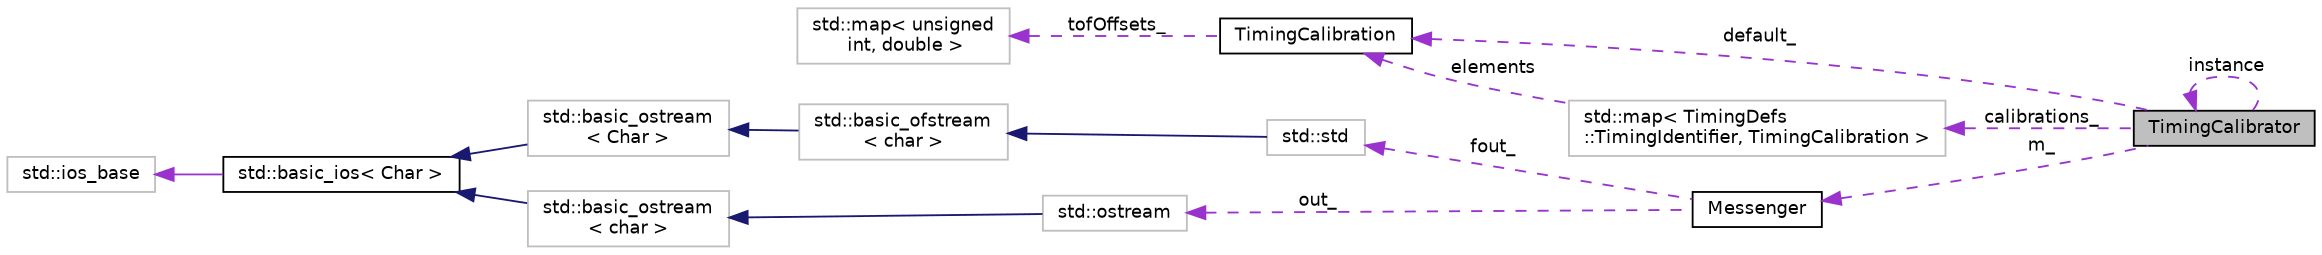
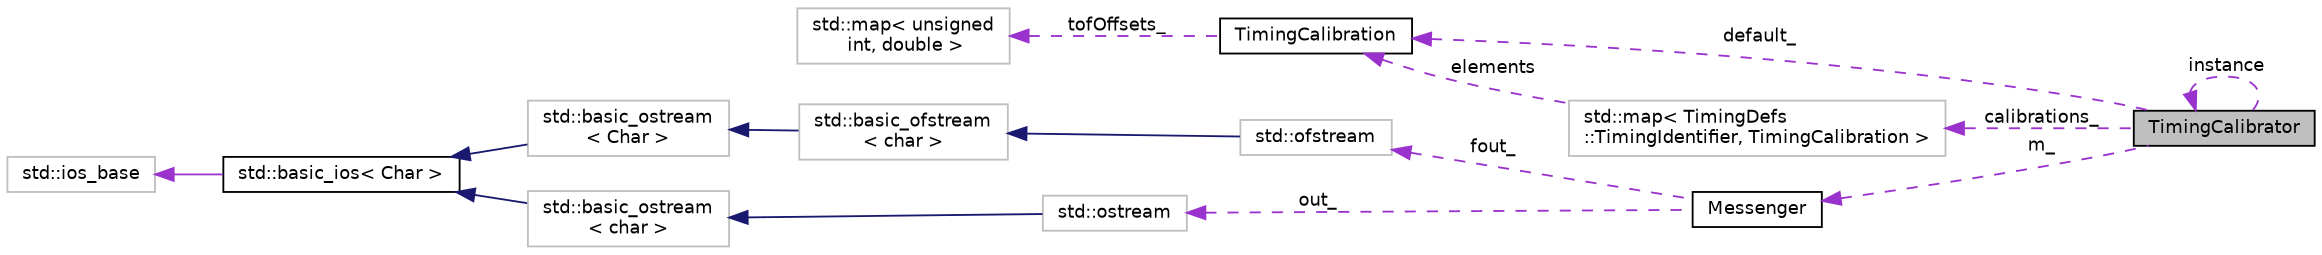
(1316, 138) -> (1316, 138)
